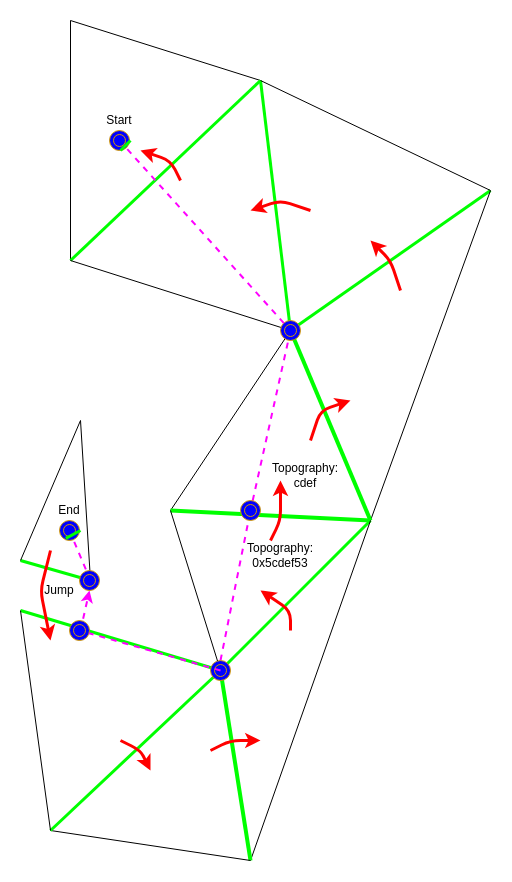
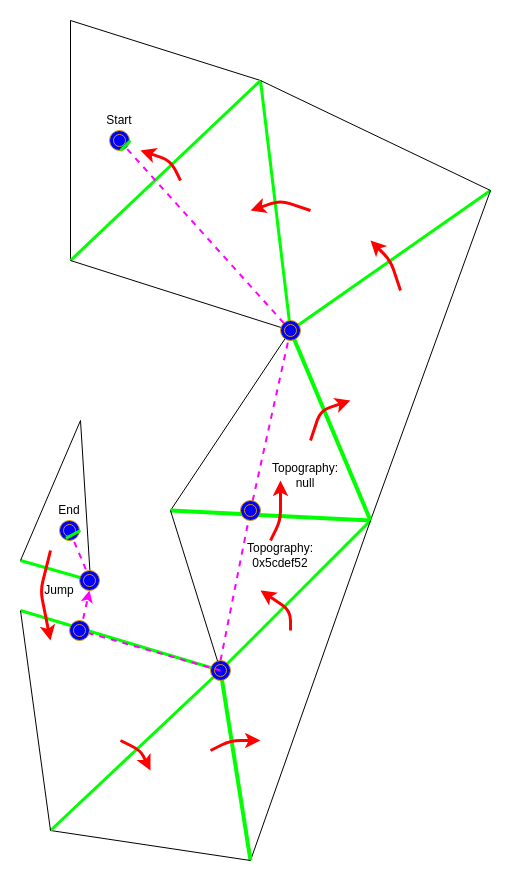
(306, 476) -> (306, 476)
(281, 556) -> (281, 556)
